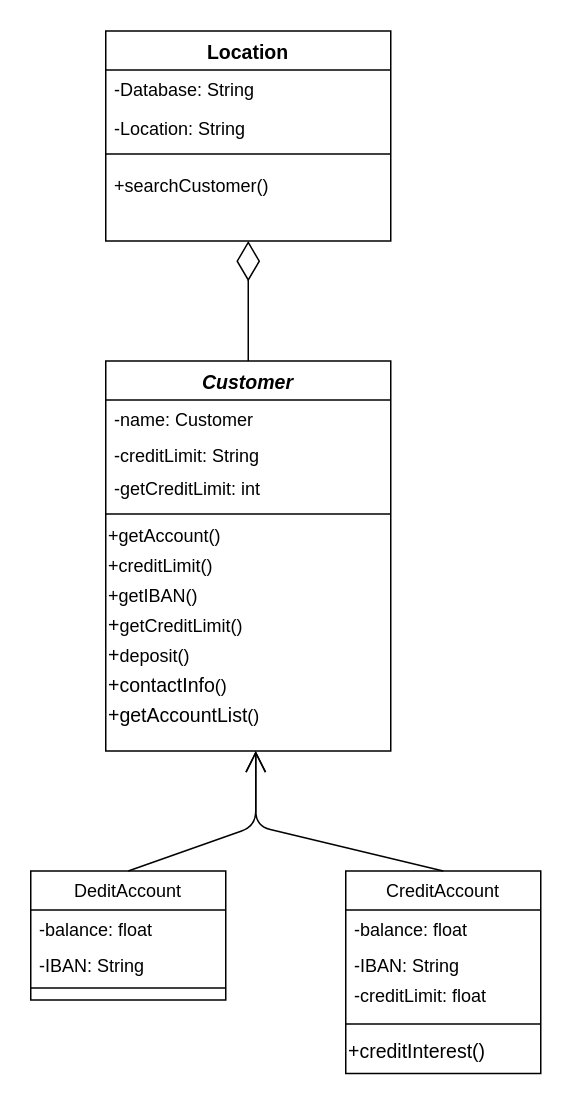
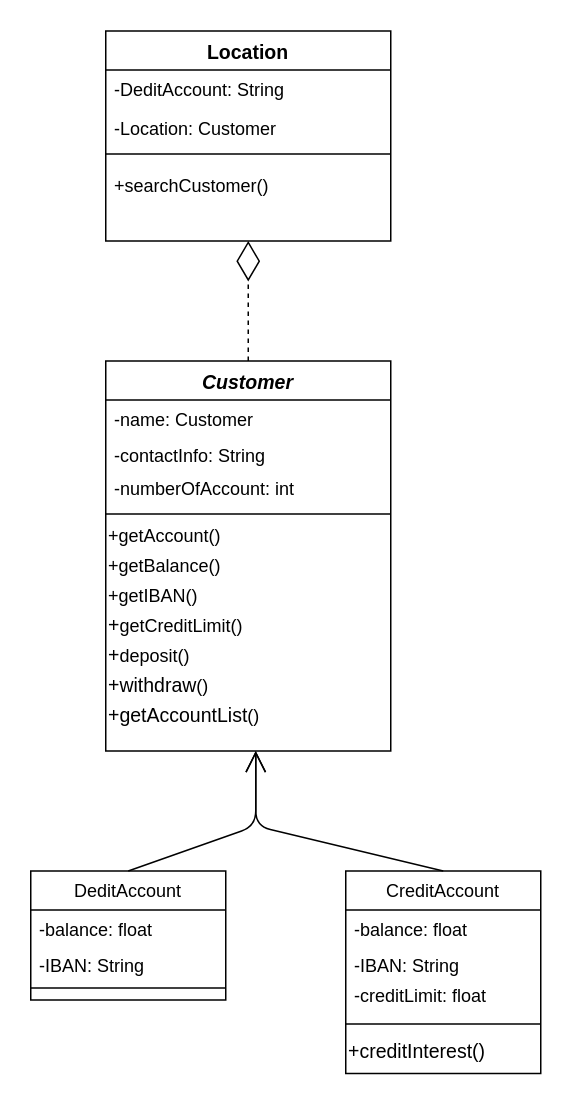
(193, 90) -> (210, 90)
(190, 129) -> (203, 129)
(248, 319) -> (248, 319)
(201, 456) -> (208, 456)
(201, 489) -> (213, 489)
(178, 565) -> (177, 565)
(185, 685) -> (166, 685)
